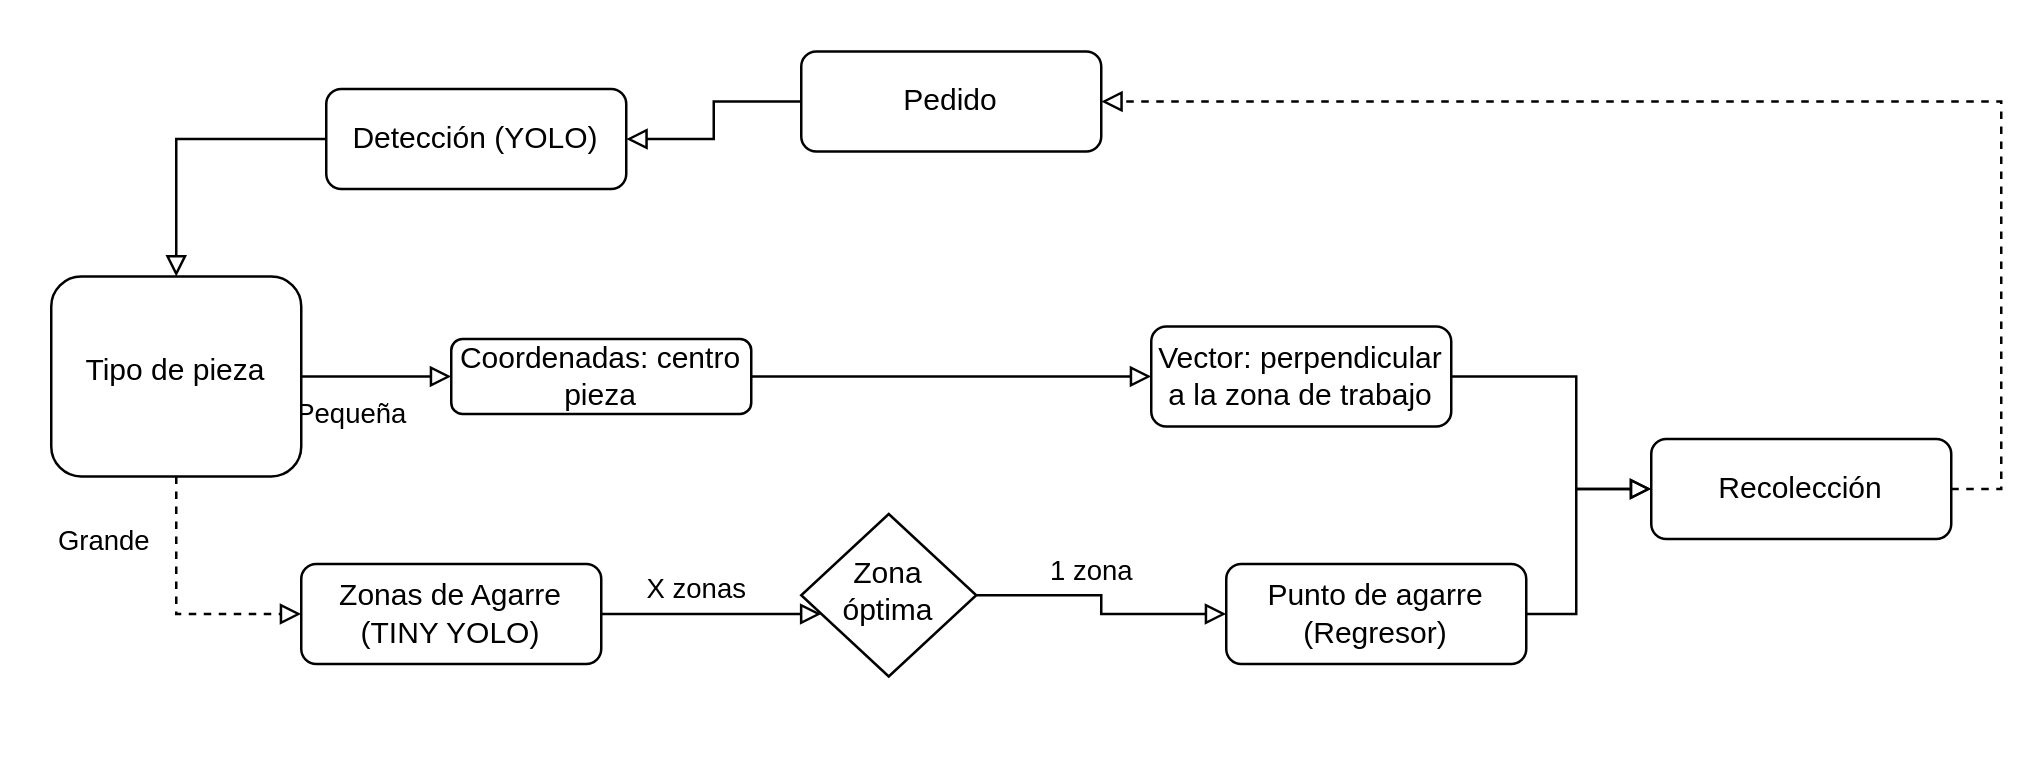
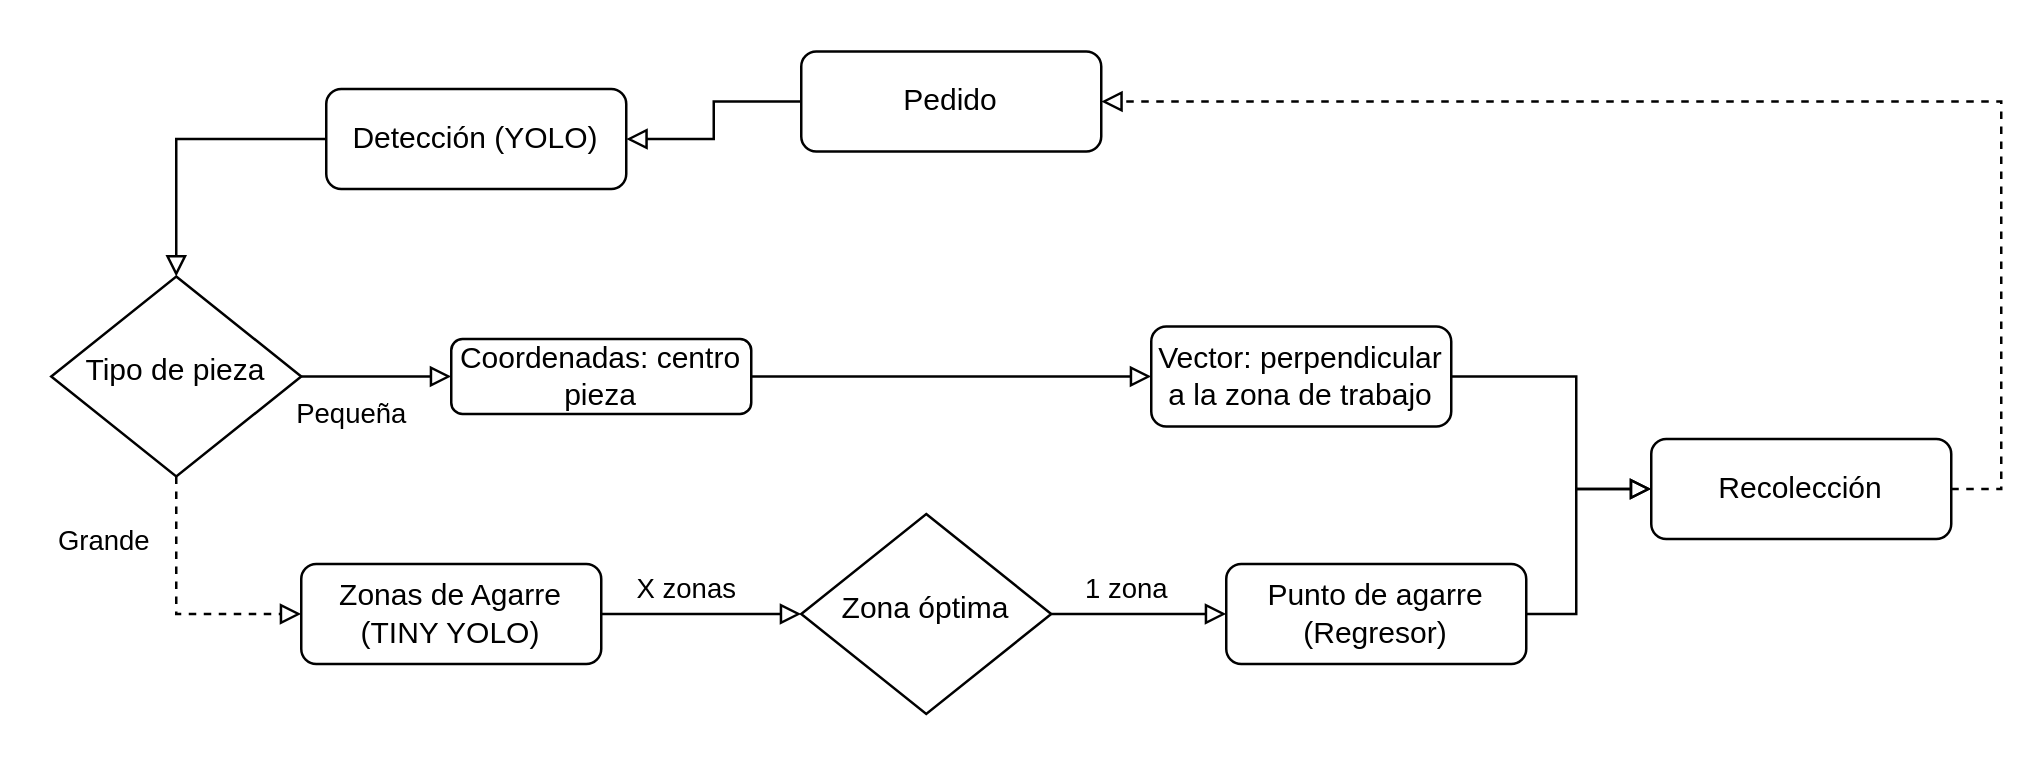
(176, 376) -> (176, 376)
(889, 595) -> (926, 614)
